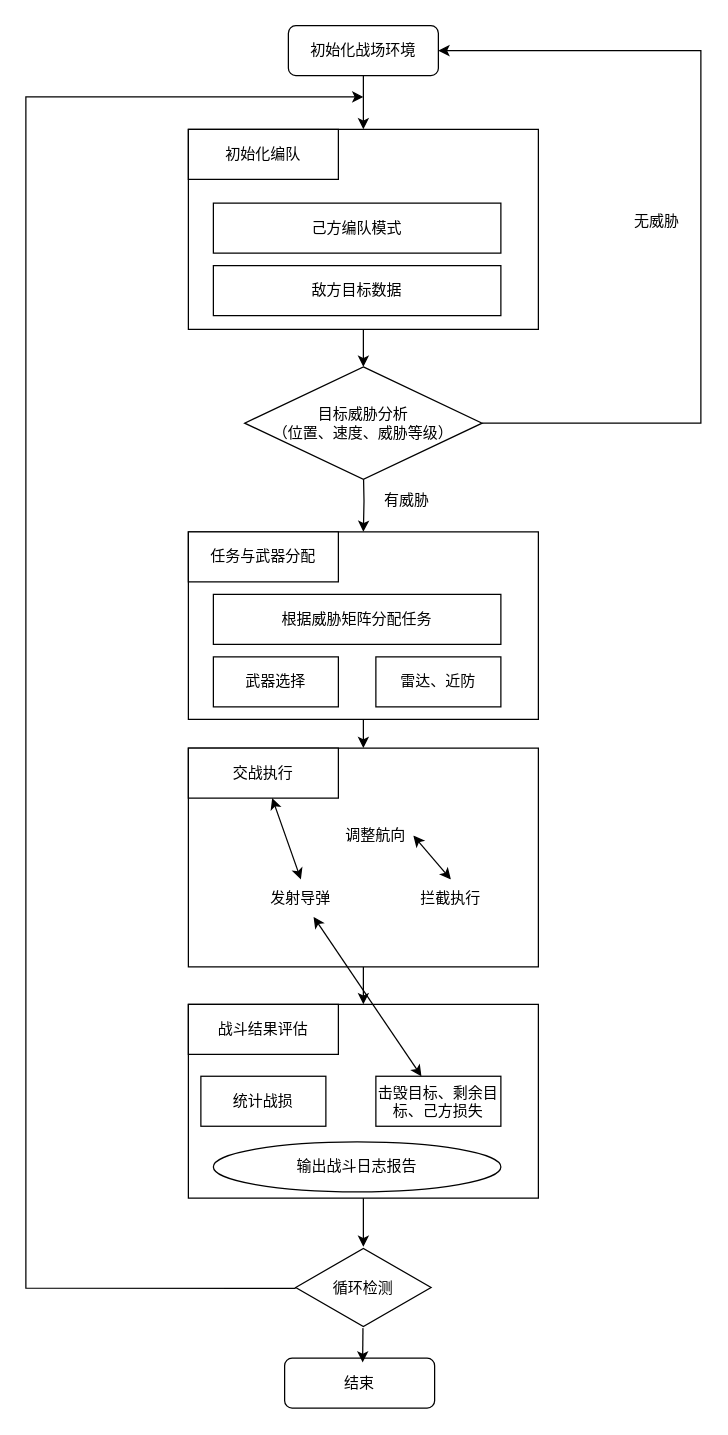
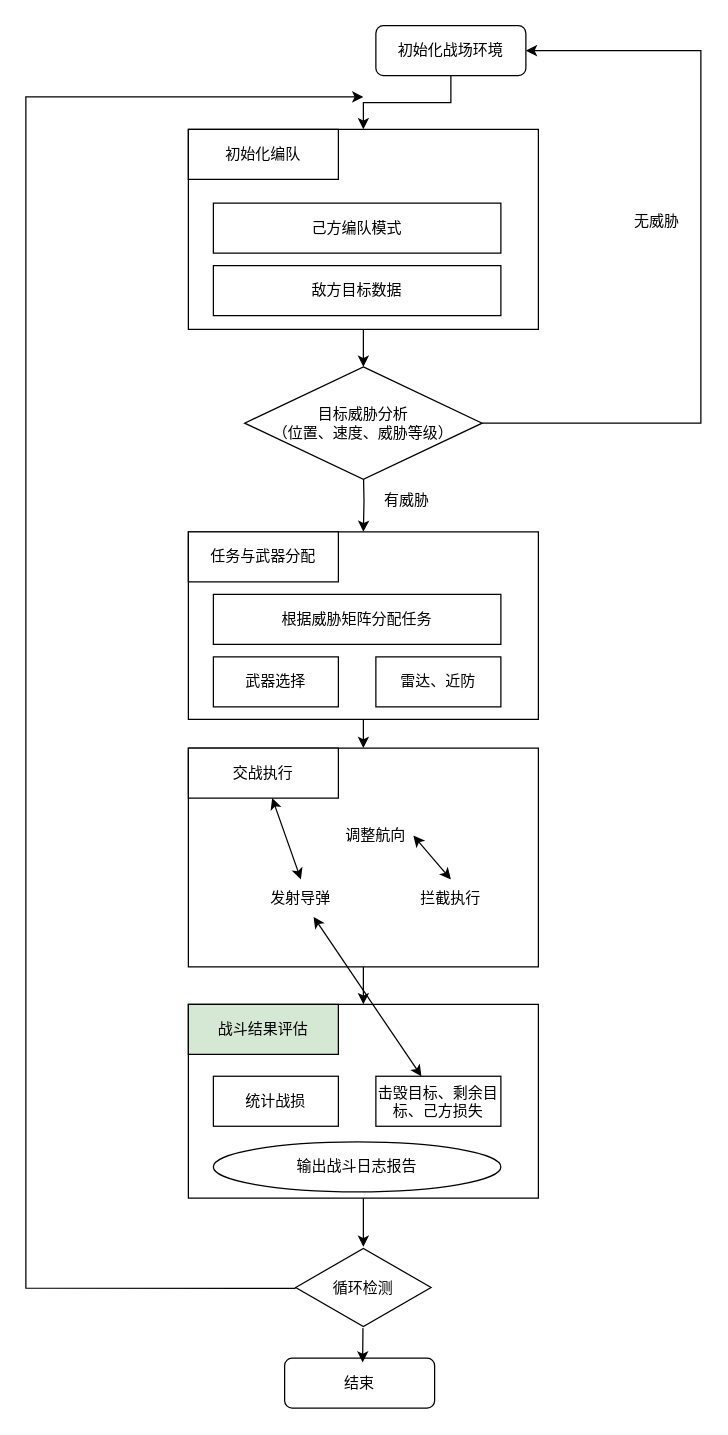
(363, 51) -> (451, 51)
(263, 1029) -> (263, 1029)
(263, 1101) -> (276, 1101)
